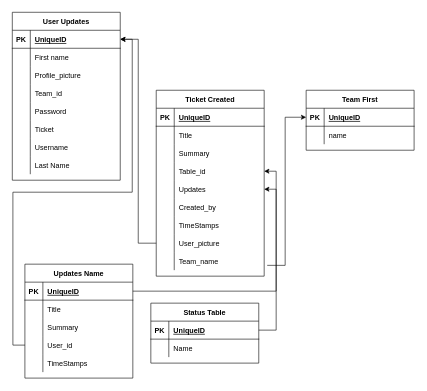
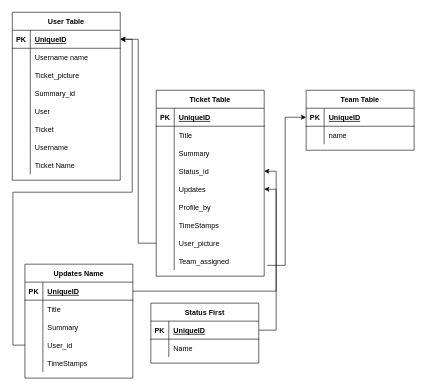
(66, 22) -> (66, 22)
(53, 58) -> (60, 58)
(62, 76) -> (61, 76)
(48, 94) -> (54, 94)
(210, 100) -> (210, 100)
(360, 100) -> (360, 100)
(51, 112) -> (43, 112)
(52, 166) -> (55, 166)
(193, 172) -> (196, 172)
(199, 208) -> (197, 208)
(197, 262) -> (204, 262)
(205, 313) -> (205, 313)
